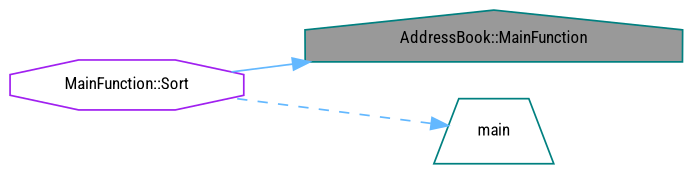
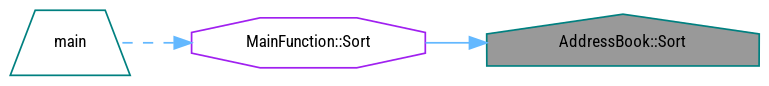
(494, 39) -> (623, 43)
(331, 111) -> (146, 43)
